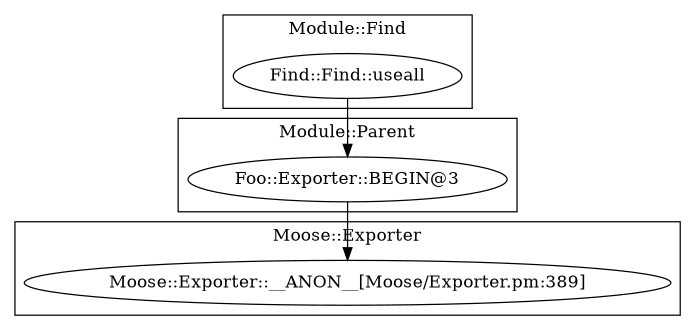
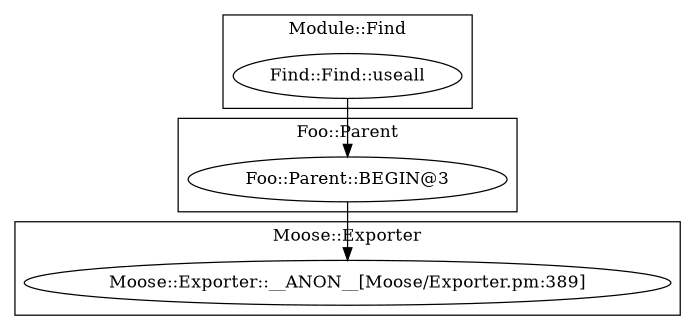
(348, 133) -> (348, 133)
(348, 179) -> (348, 179)
